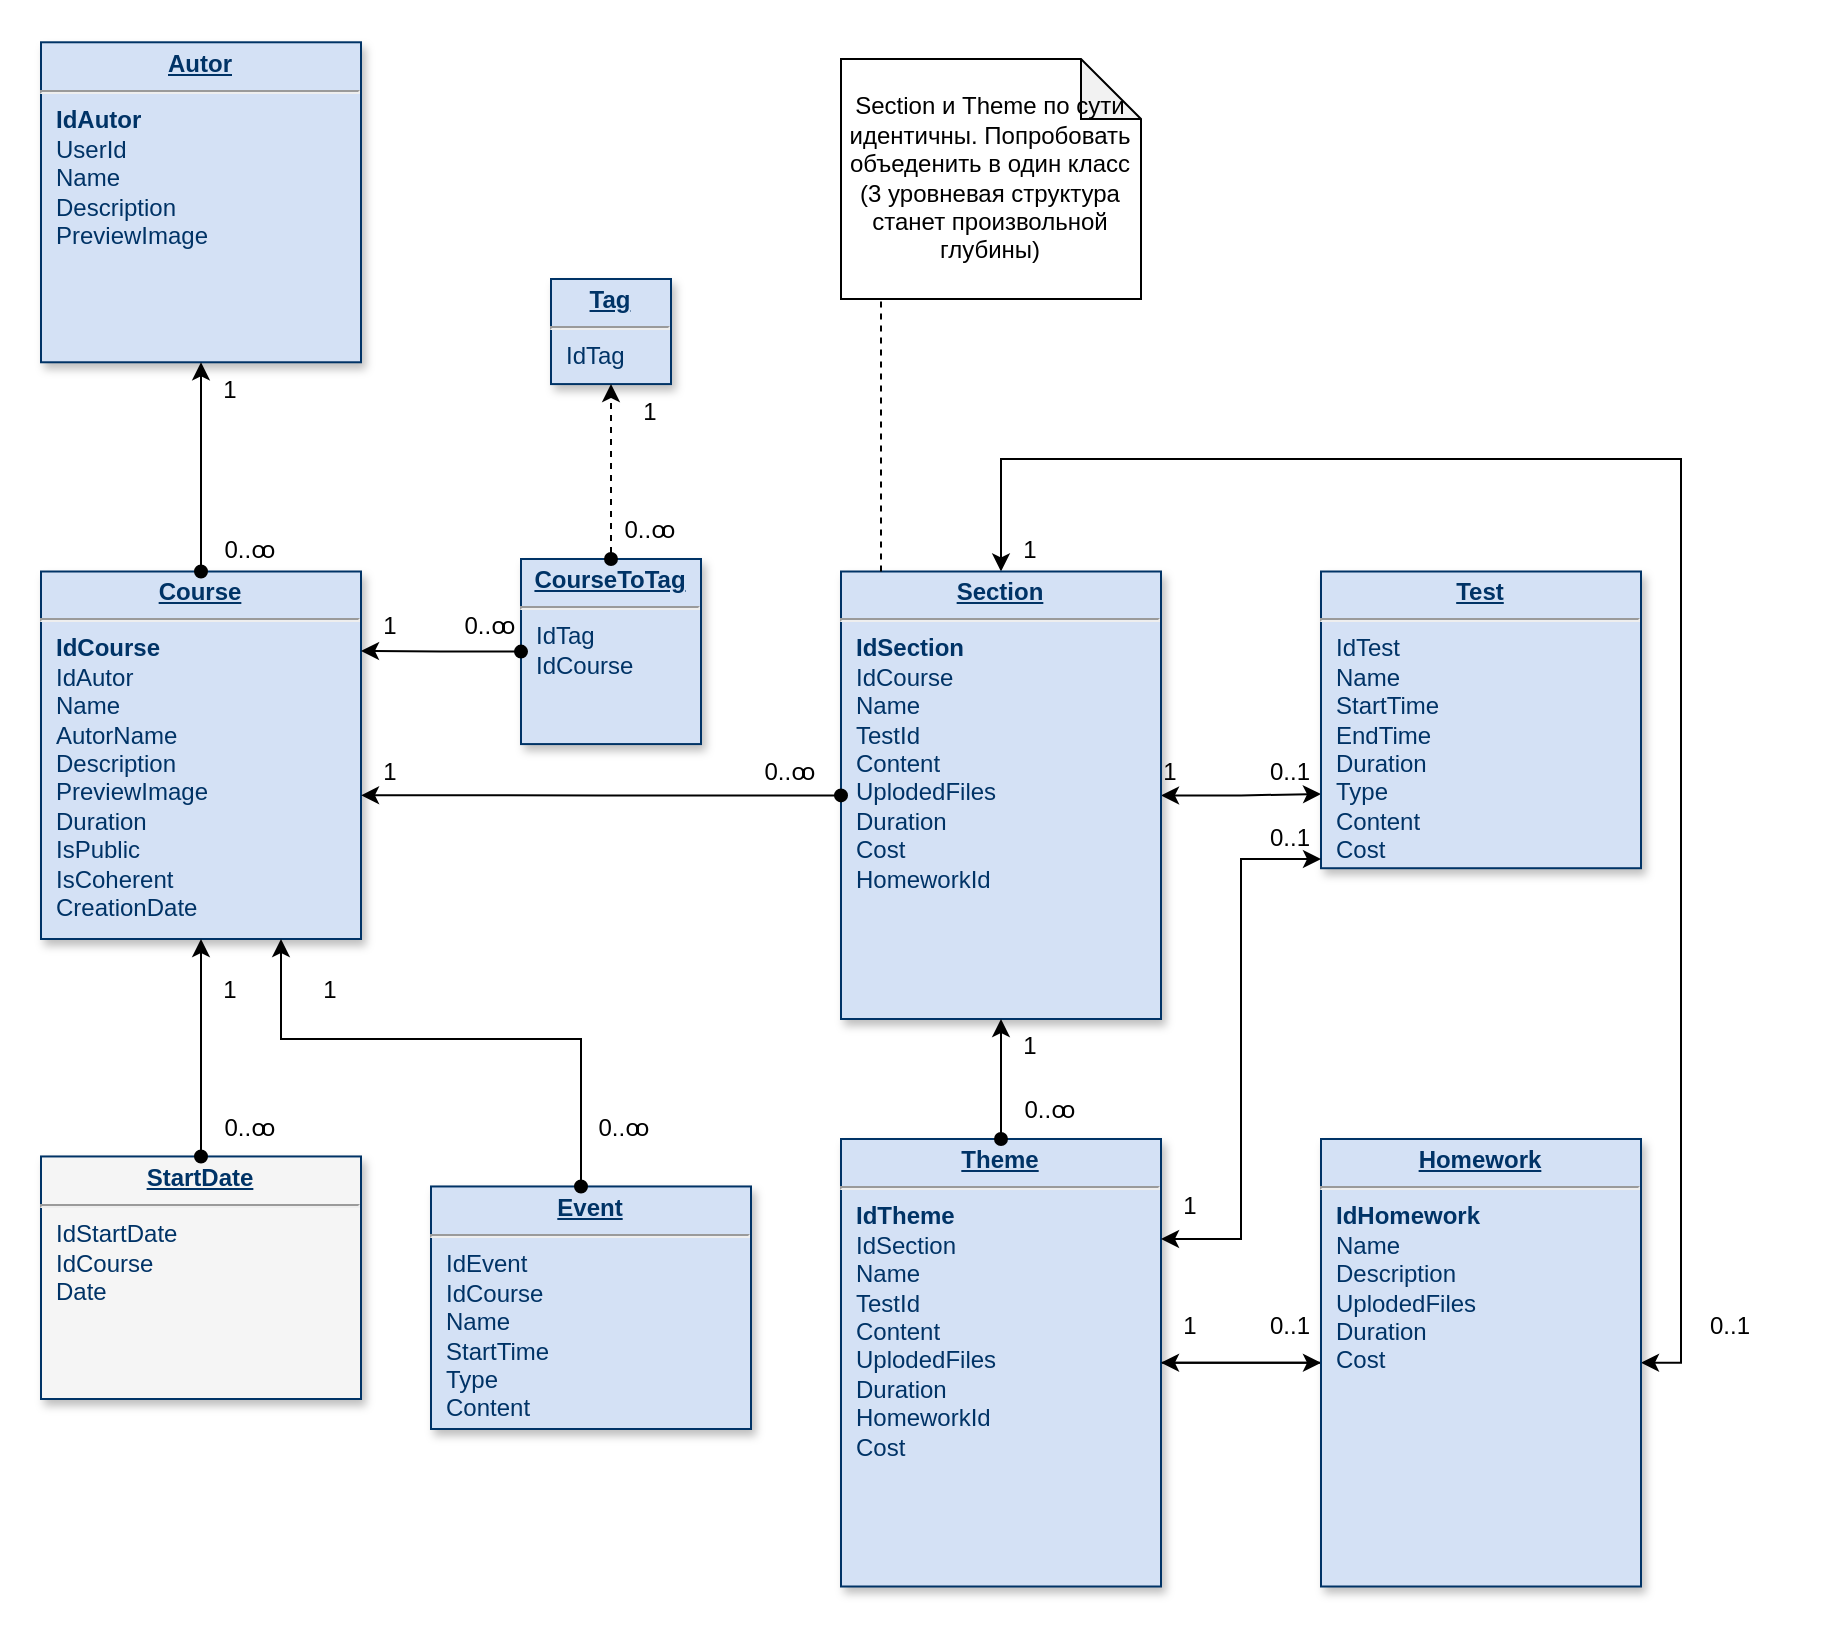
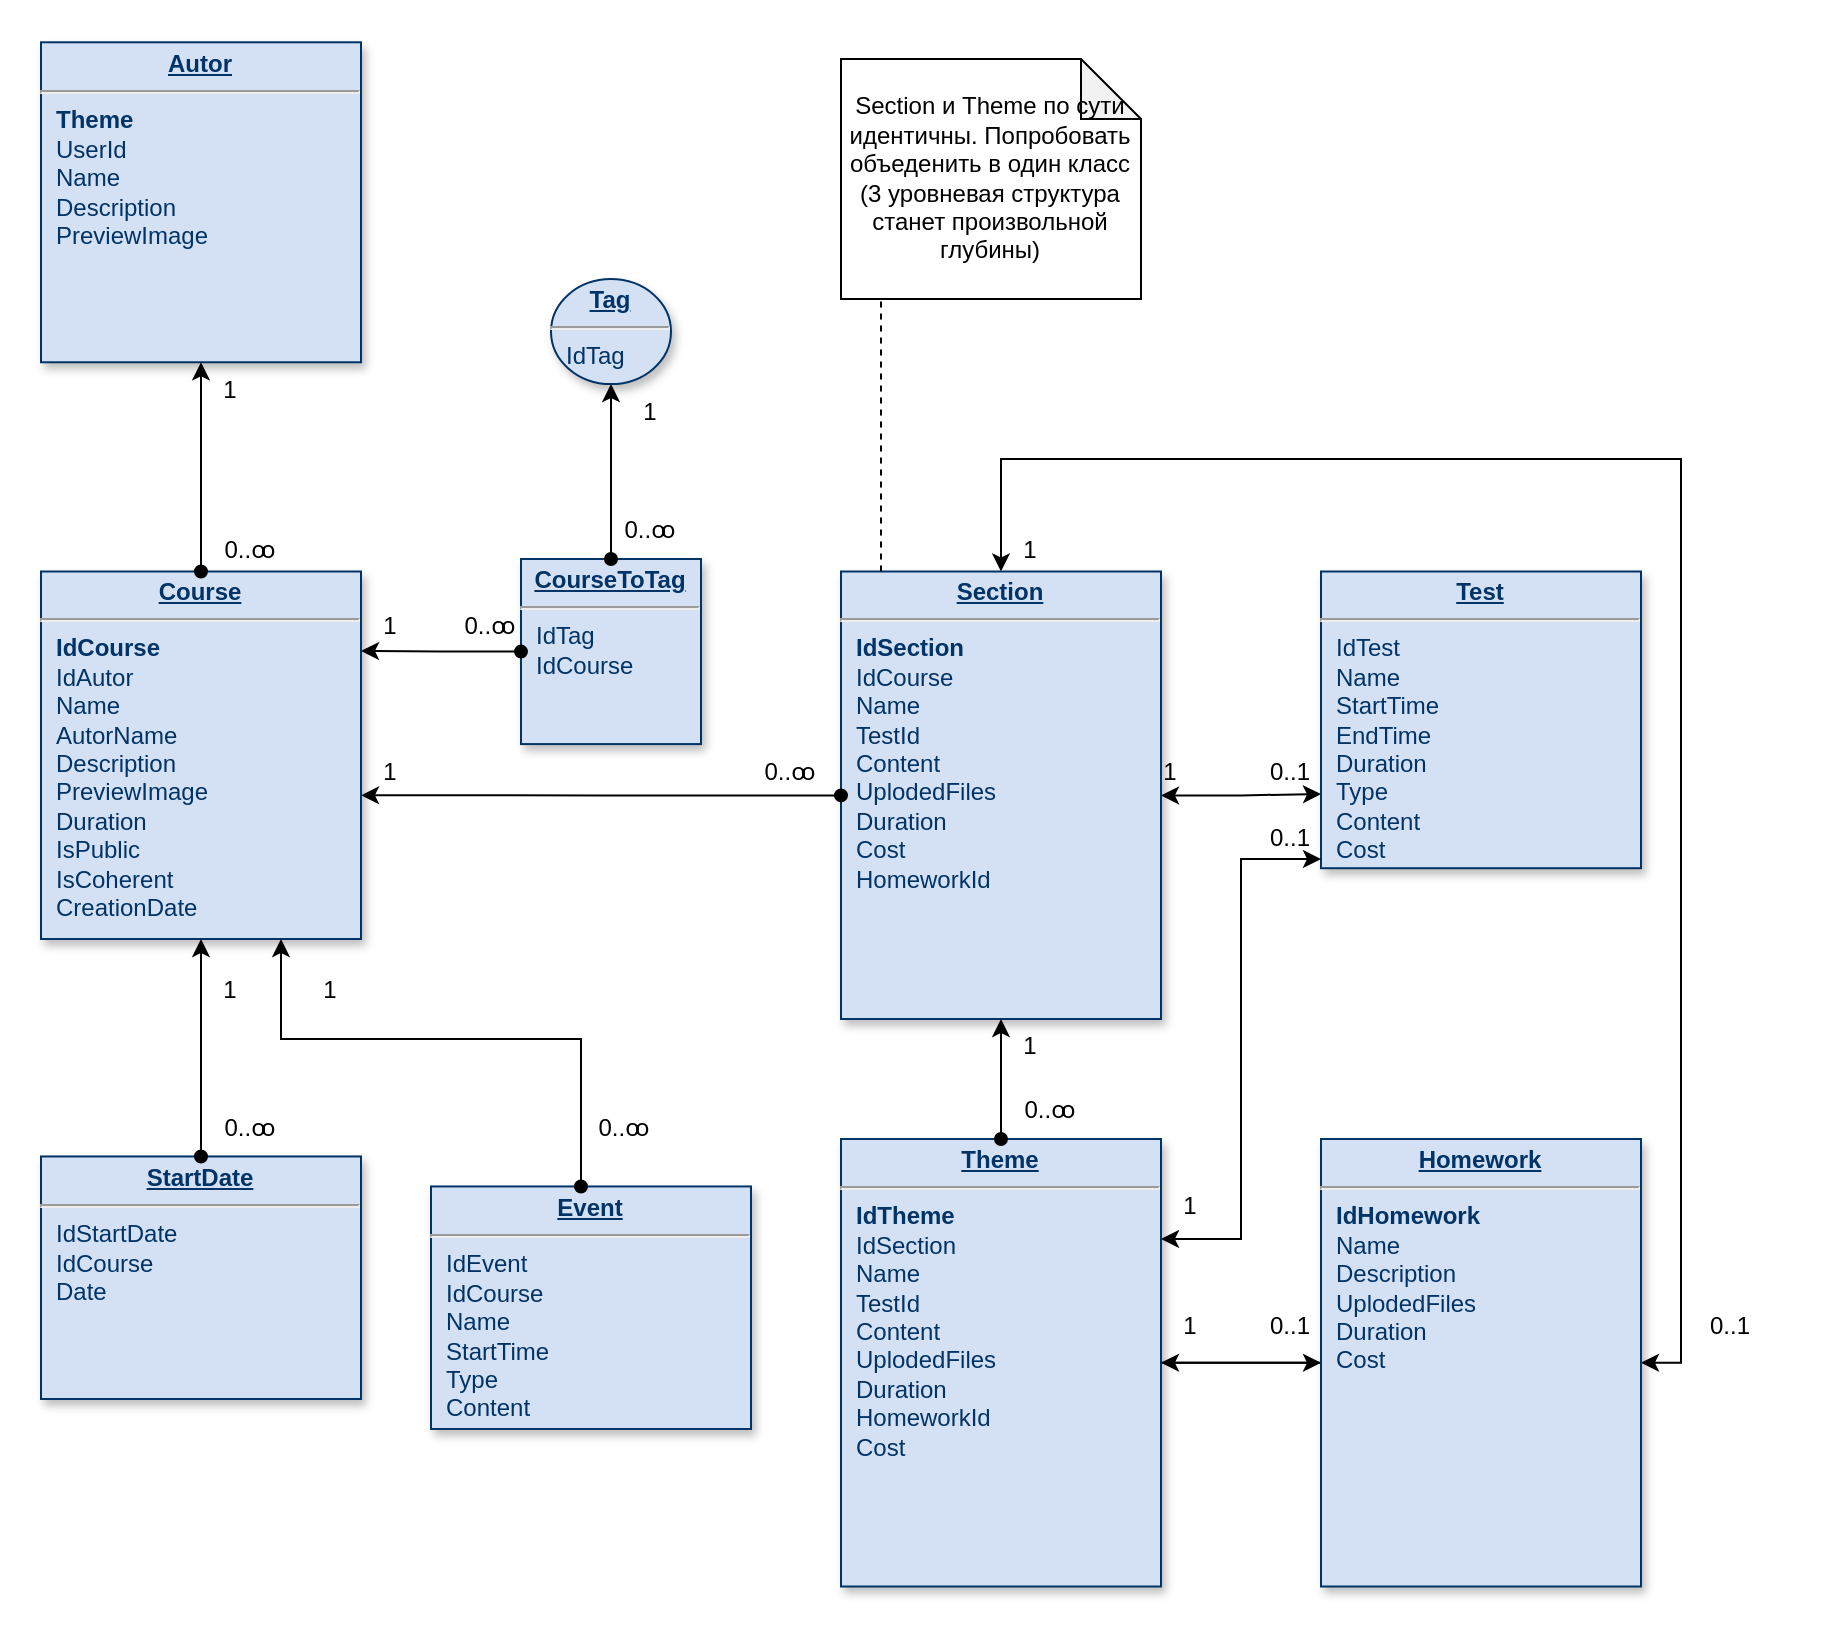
(119, 129) -> (119, 129)
(611, 332) -> (611, 332)
(611, 473) -> (611, 473)
(201, 1278) -> (201, 1278)
